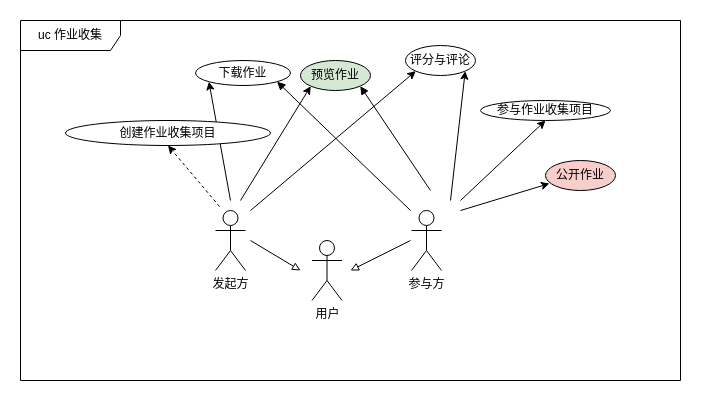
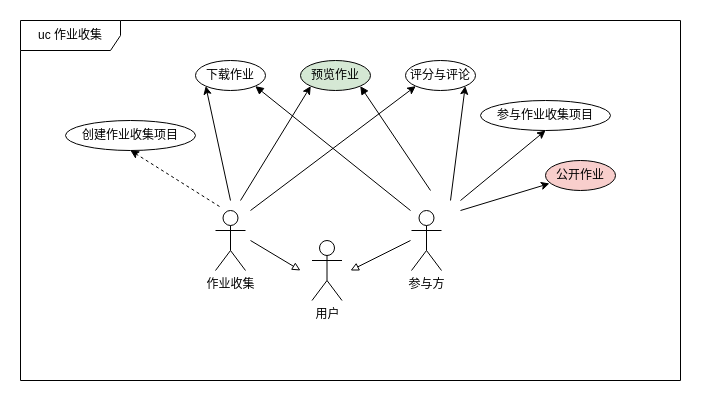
(441, 61) -> (441, 76)
(243, 73) -> (231, 76)
(546, 111) -> (546, 116)
(168, 133) -> (131, 136)
(231, 285) -> (231, 285)
